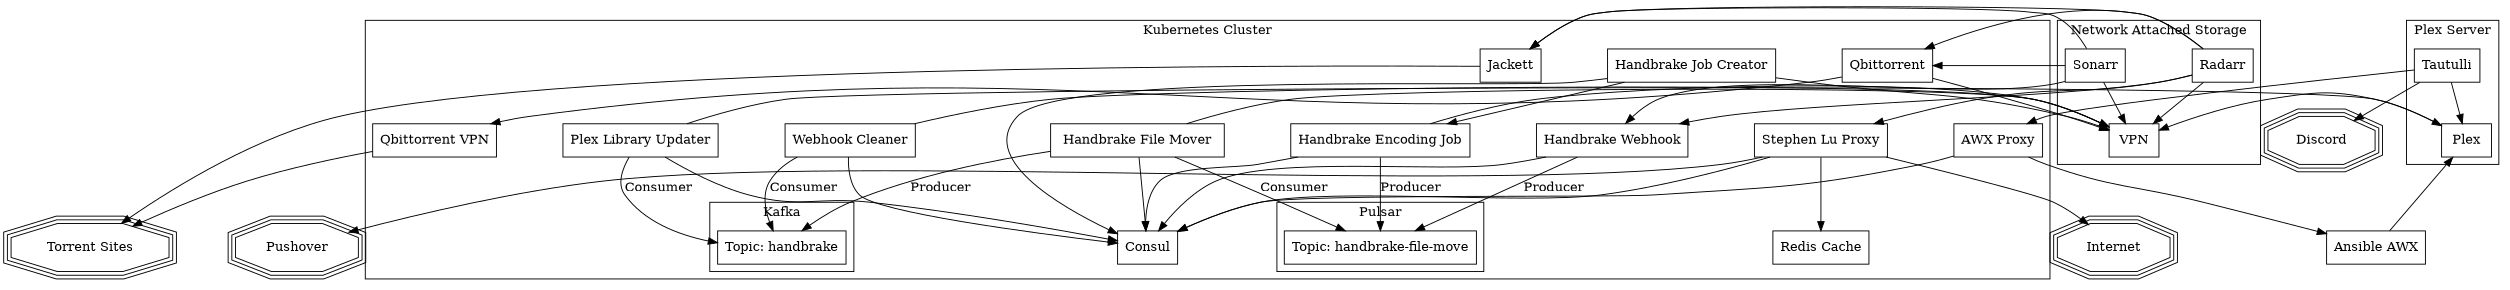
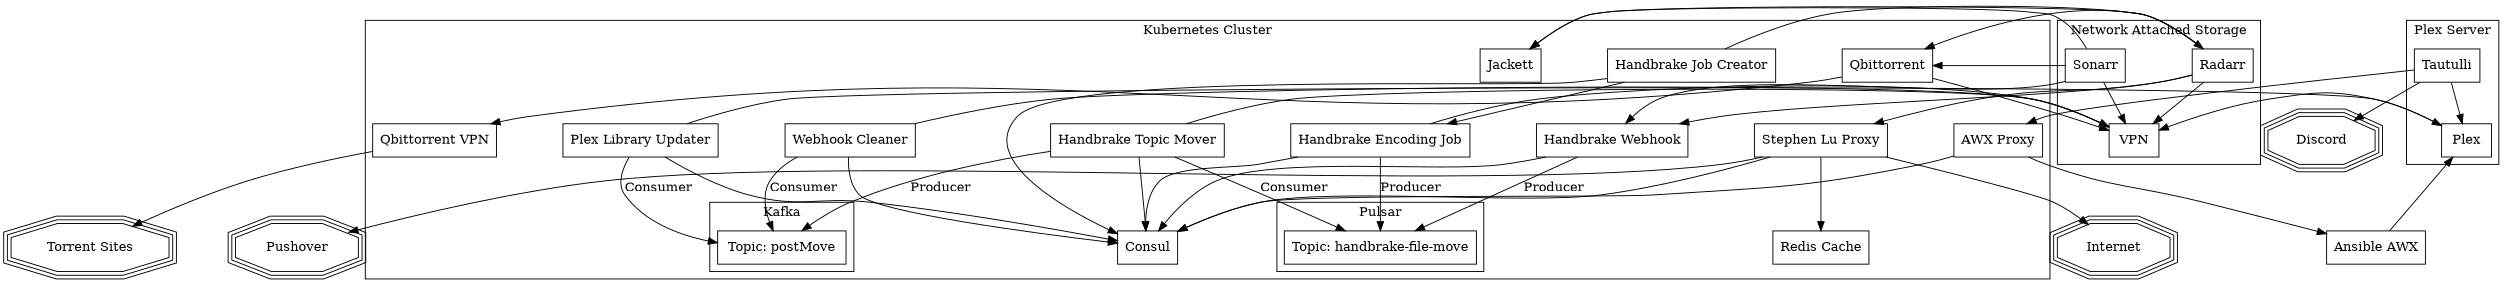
(791, 76) -> none
(1996, 102) -> (1961, 6)
(1137, 140) -> (1137, 140)
(782, 248) -> (782, 248)
